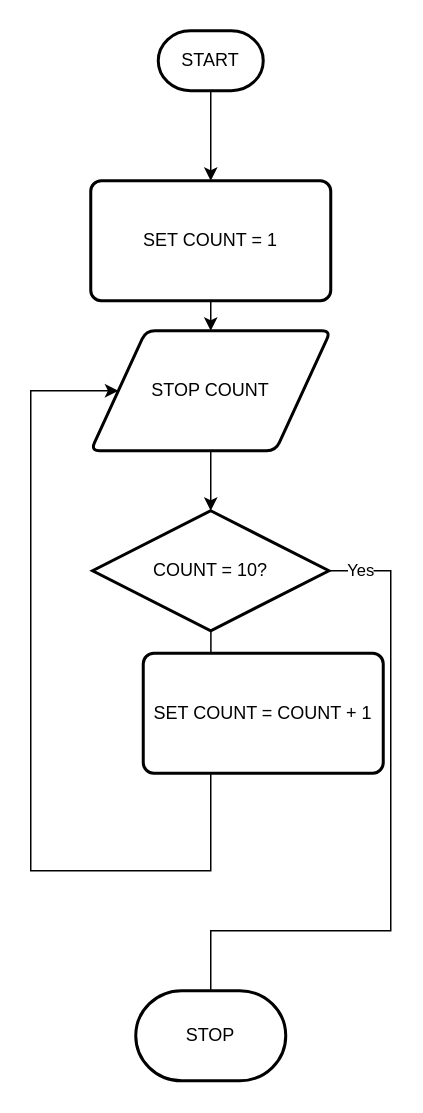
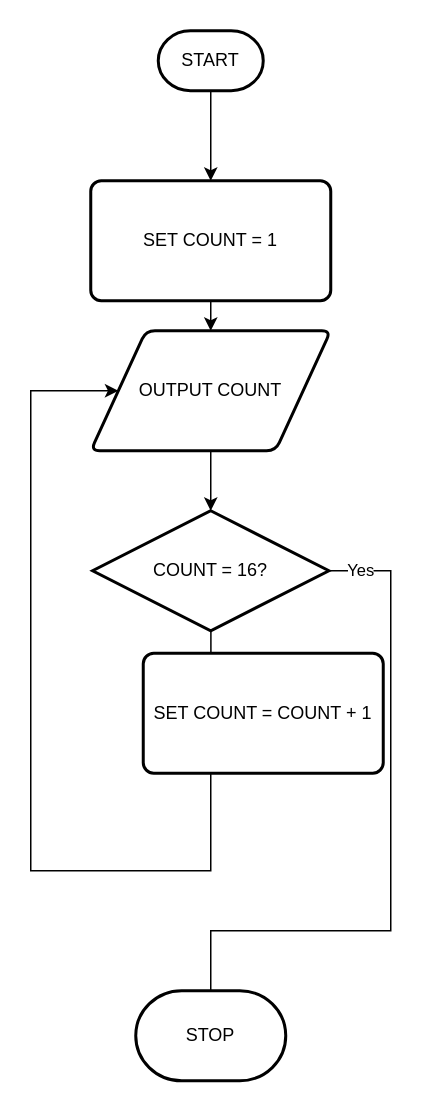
(211, 391) -> (211, 391)
(211, 571) -> (211, 571)
